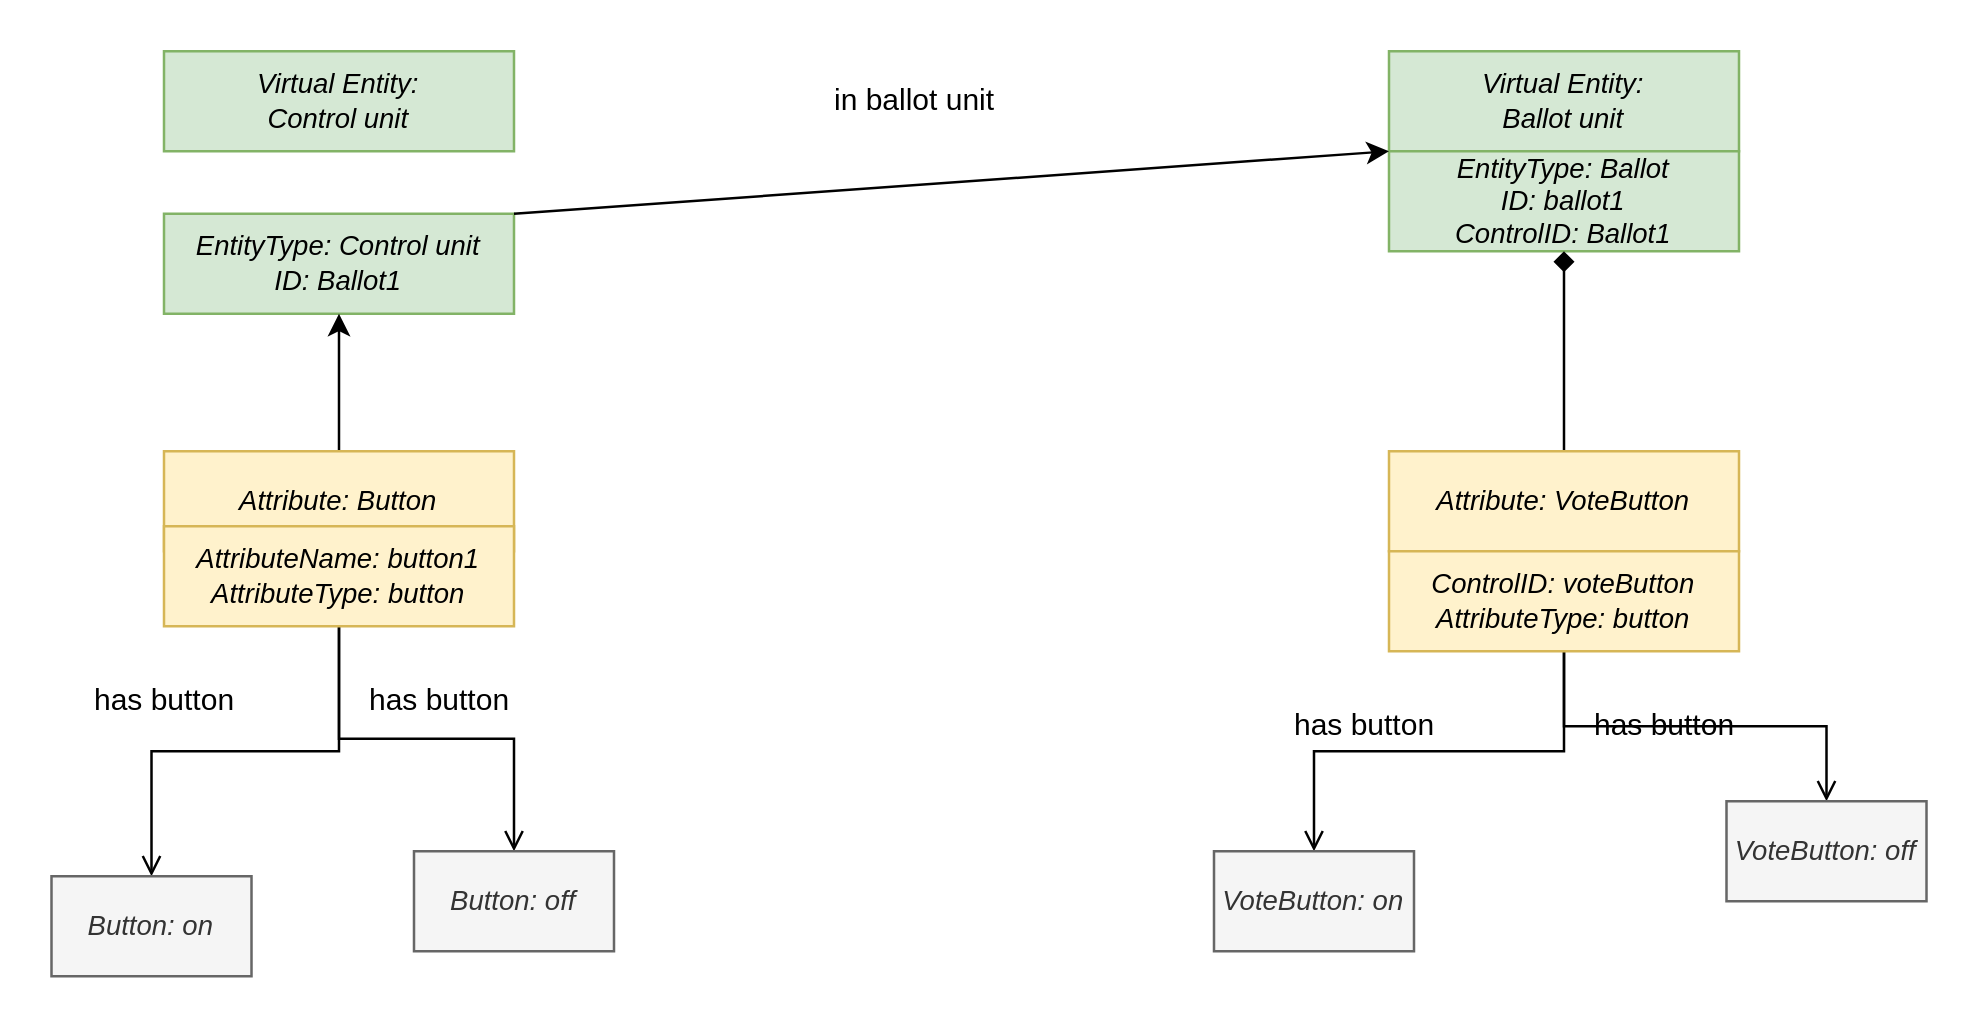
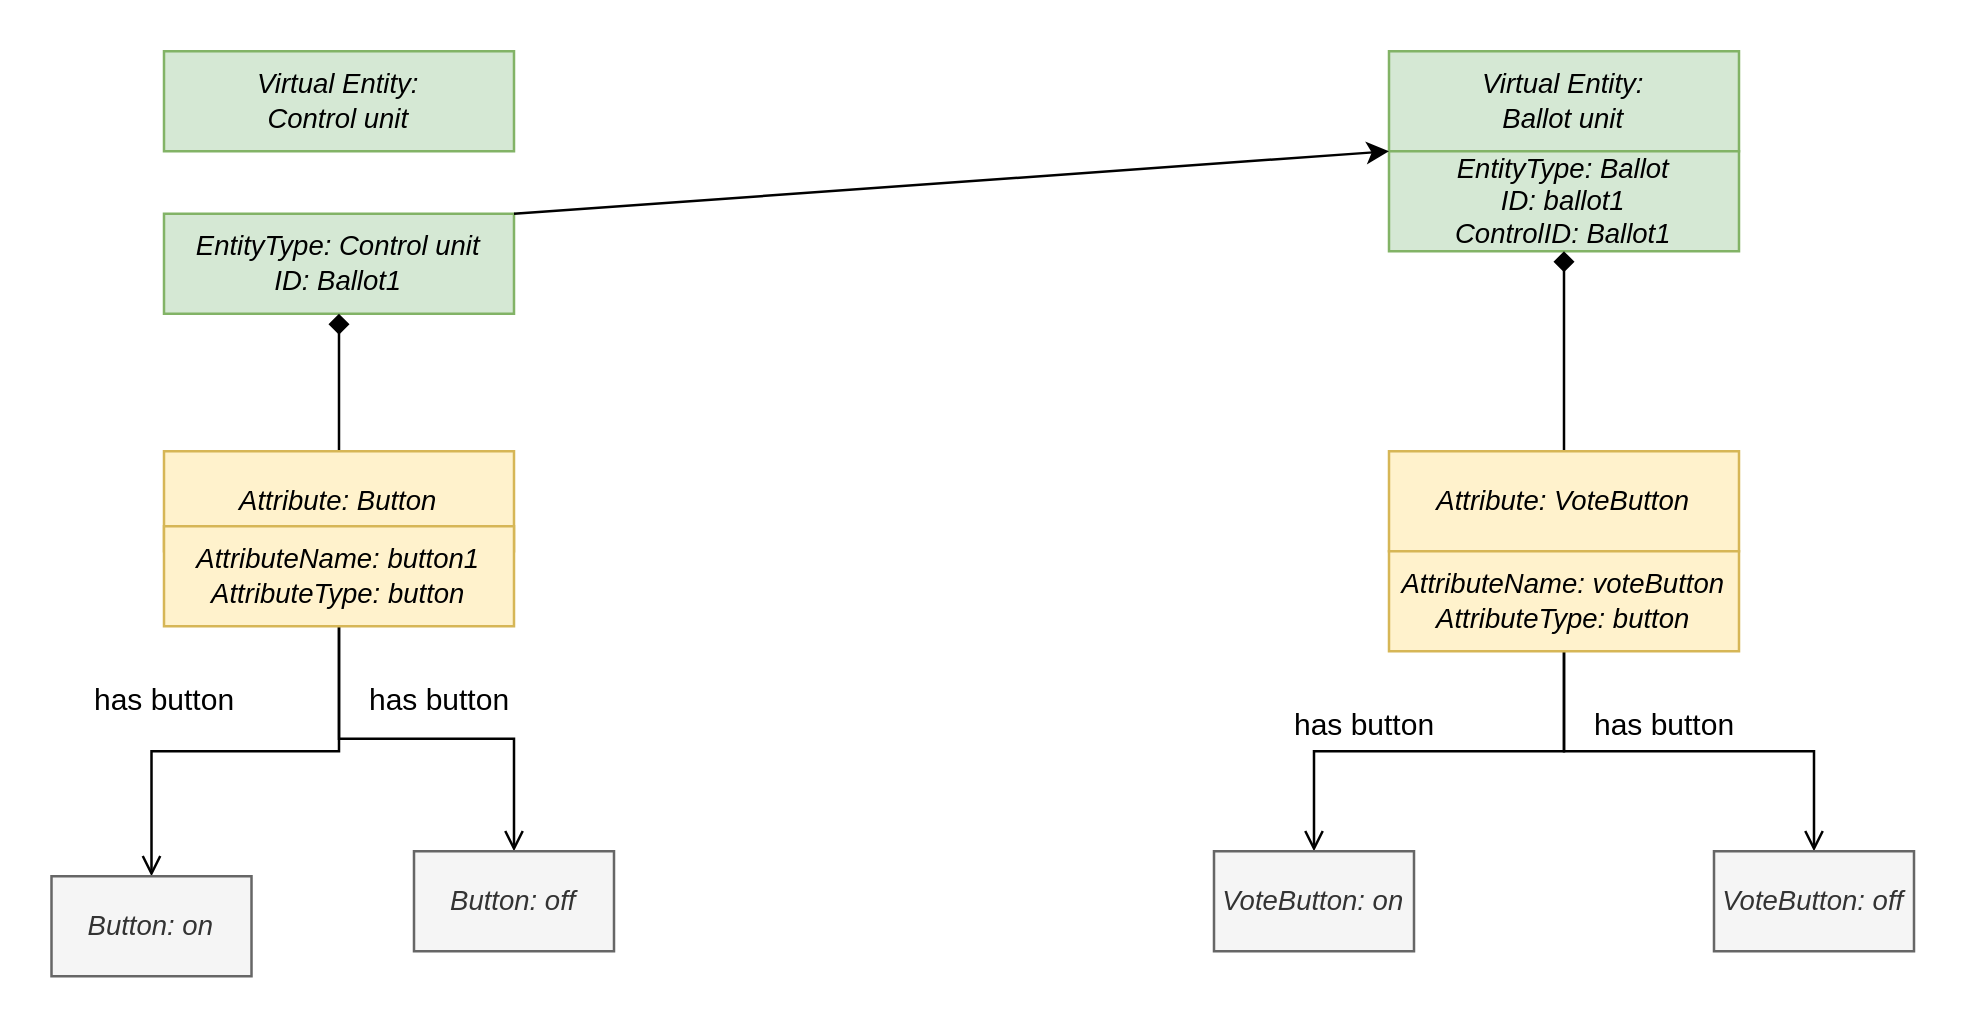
(914, 101) -> none
(339, 332) -> (339, 334)
(1564, 601) -> (1564, 601)
(1826, 851) -> (1814, 901)
